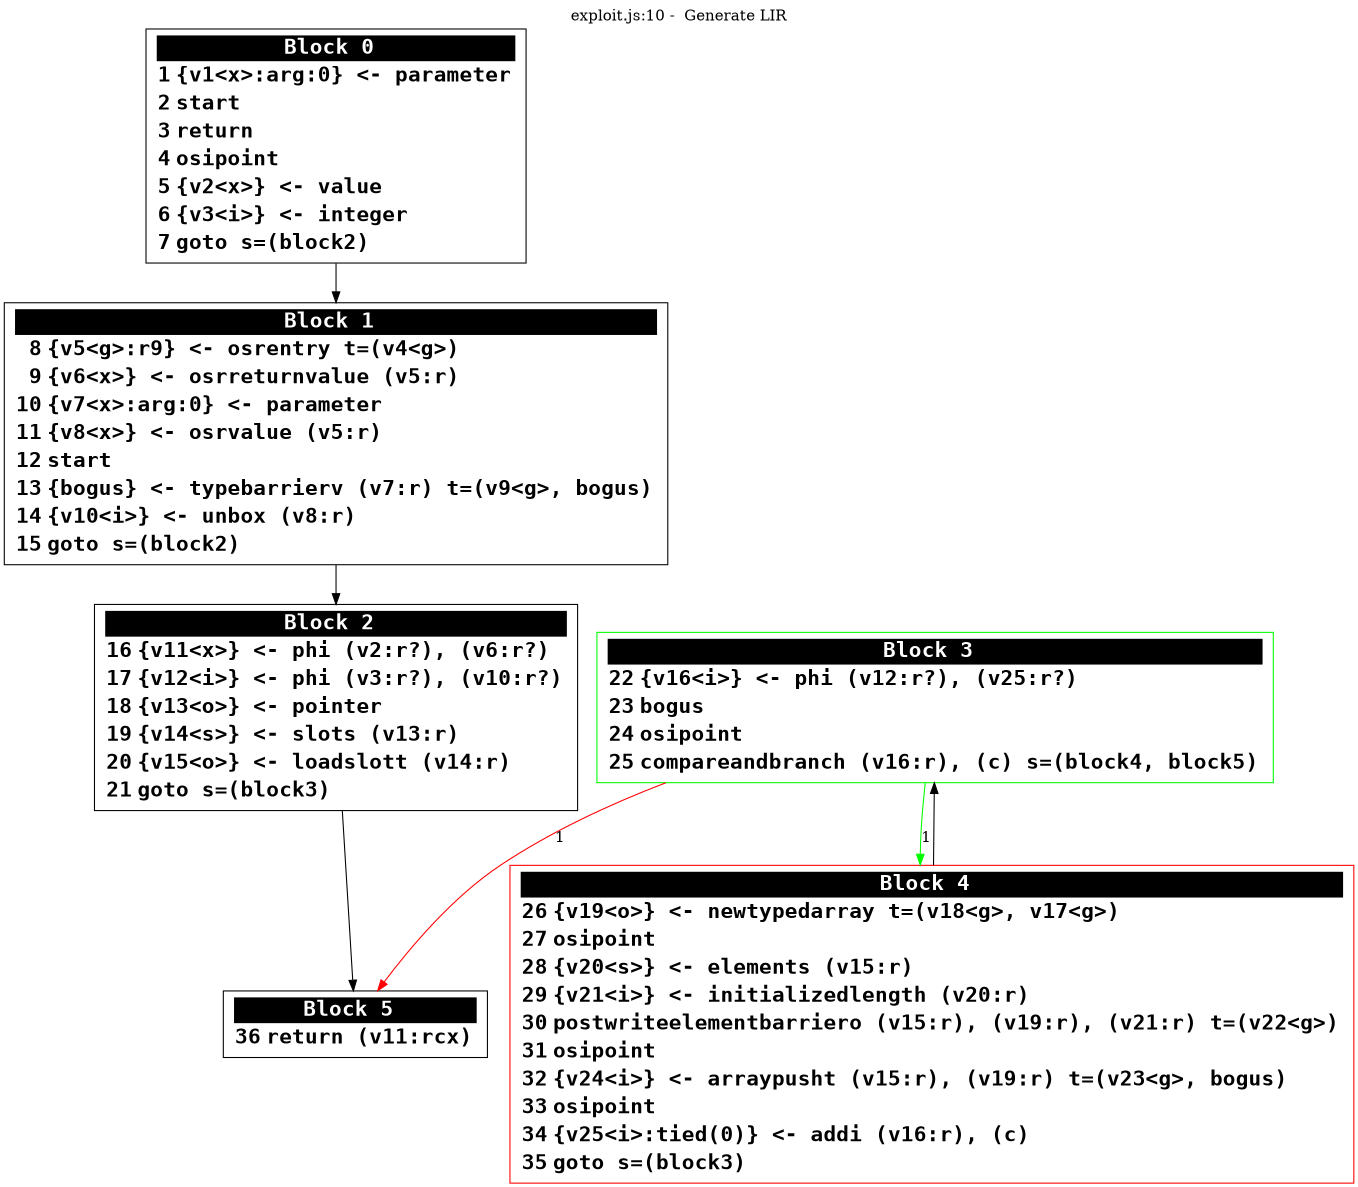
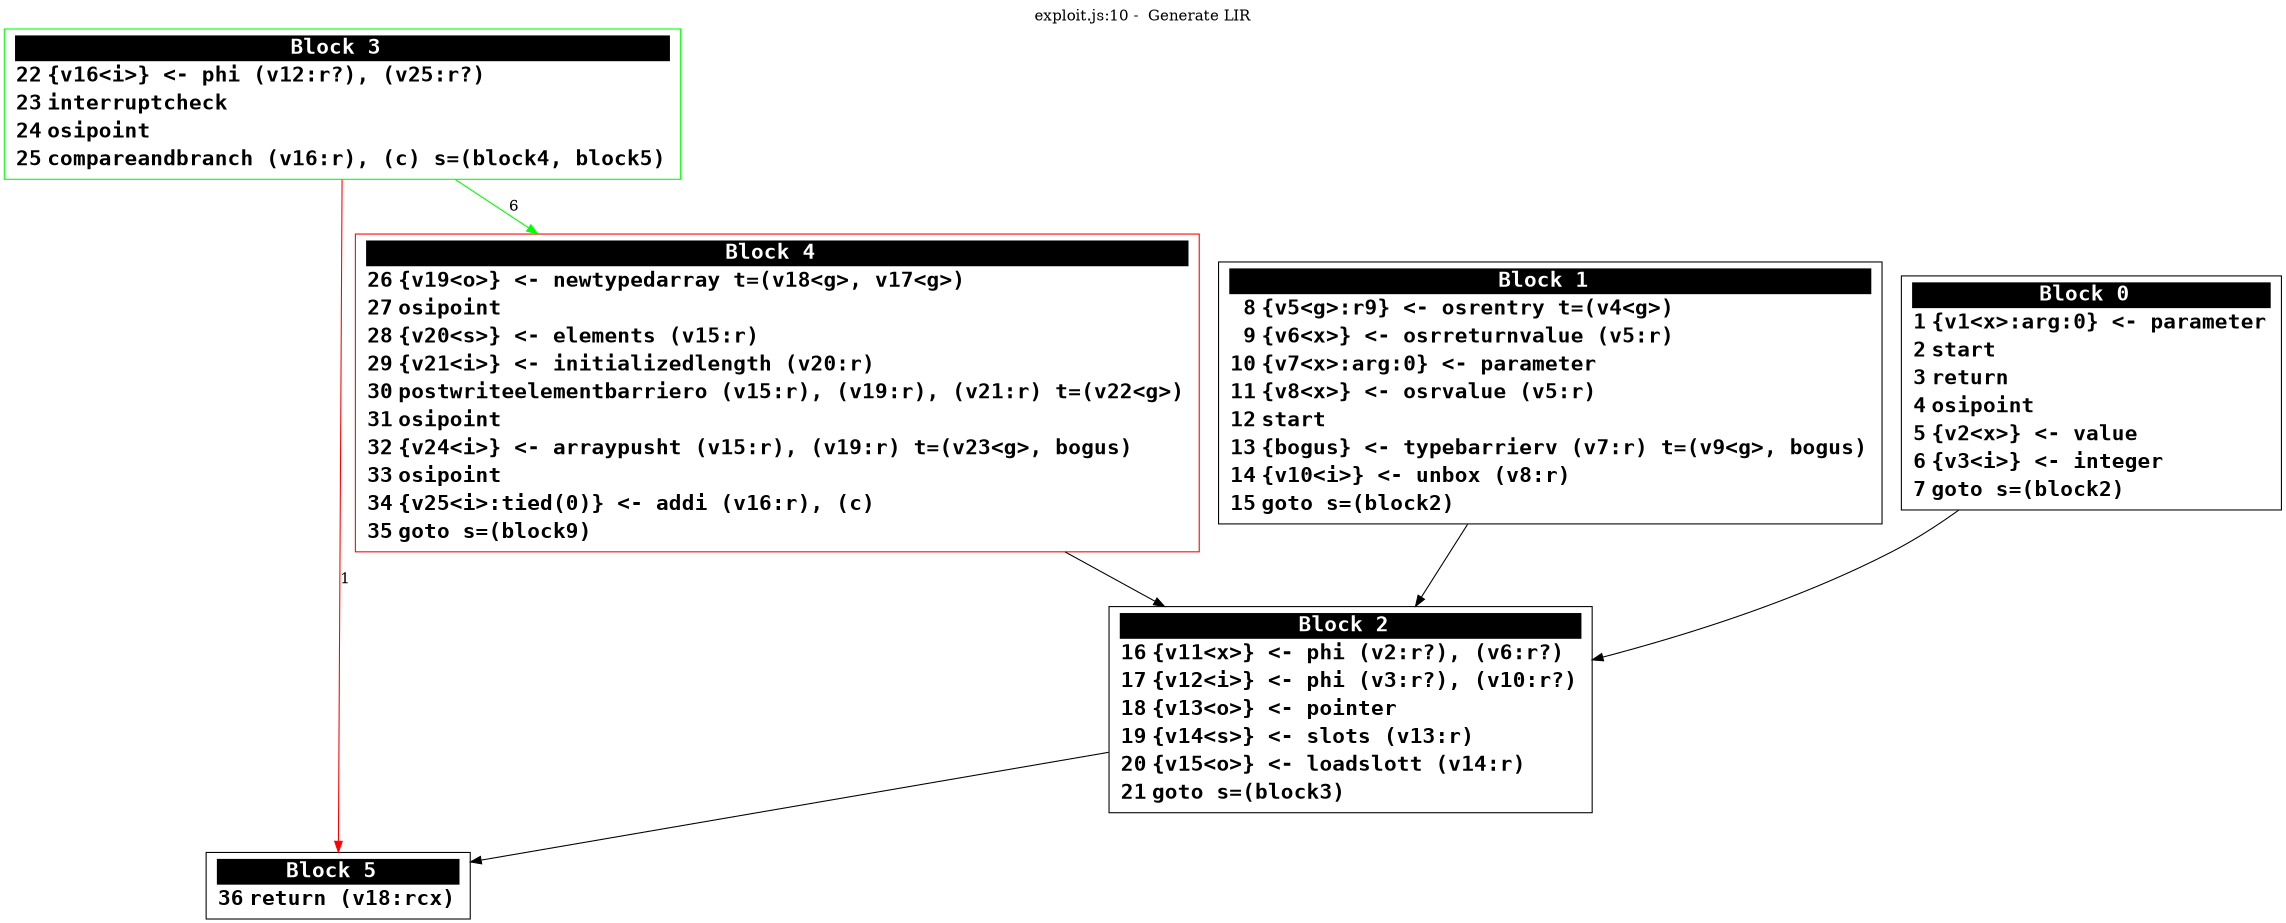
(336, 278) -> (1787, 598)
(673, 706) -> (138, 103)
(934, 829) -> (1110, 577)
(927, 838) -> (514, 207)
(370, 1037) -> (353, 899)
(650, 1163) -> (495, 531)
